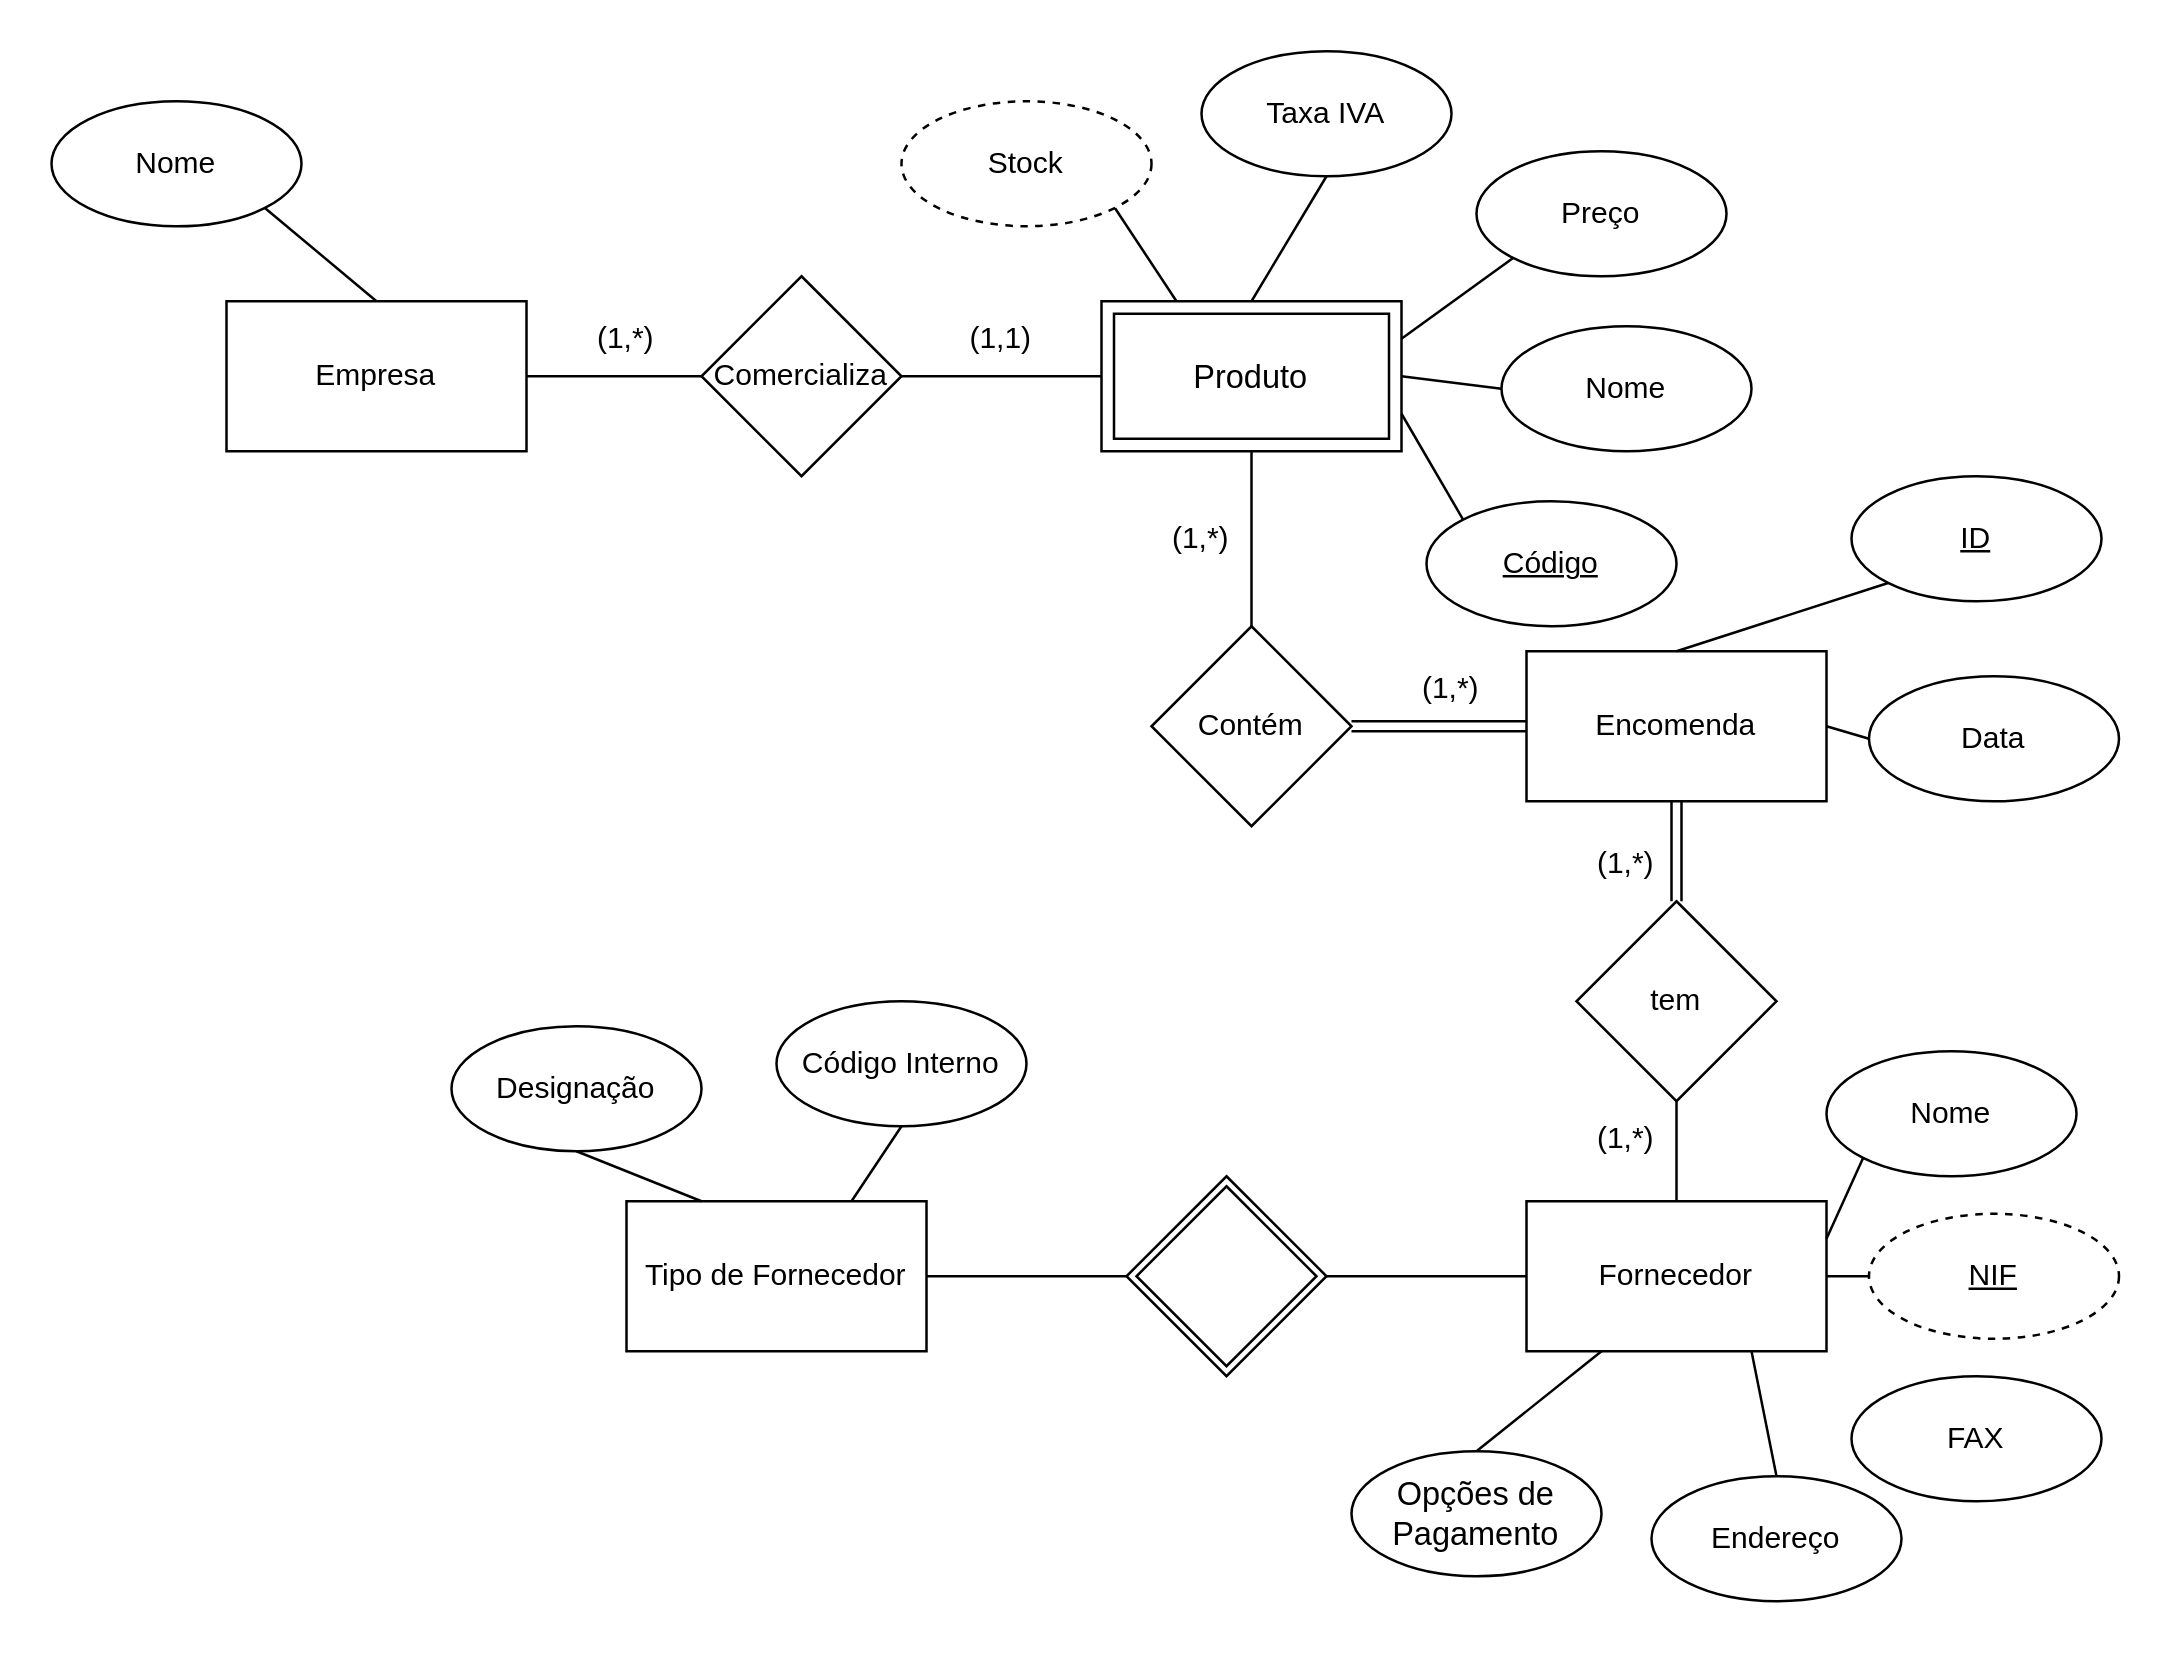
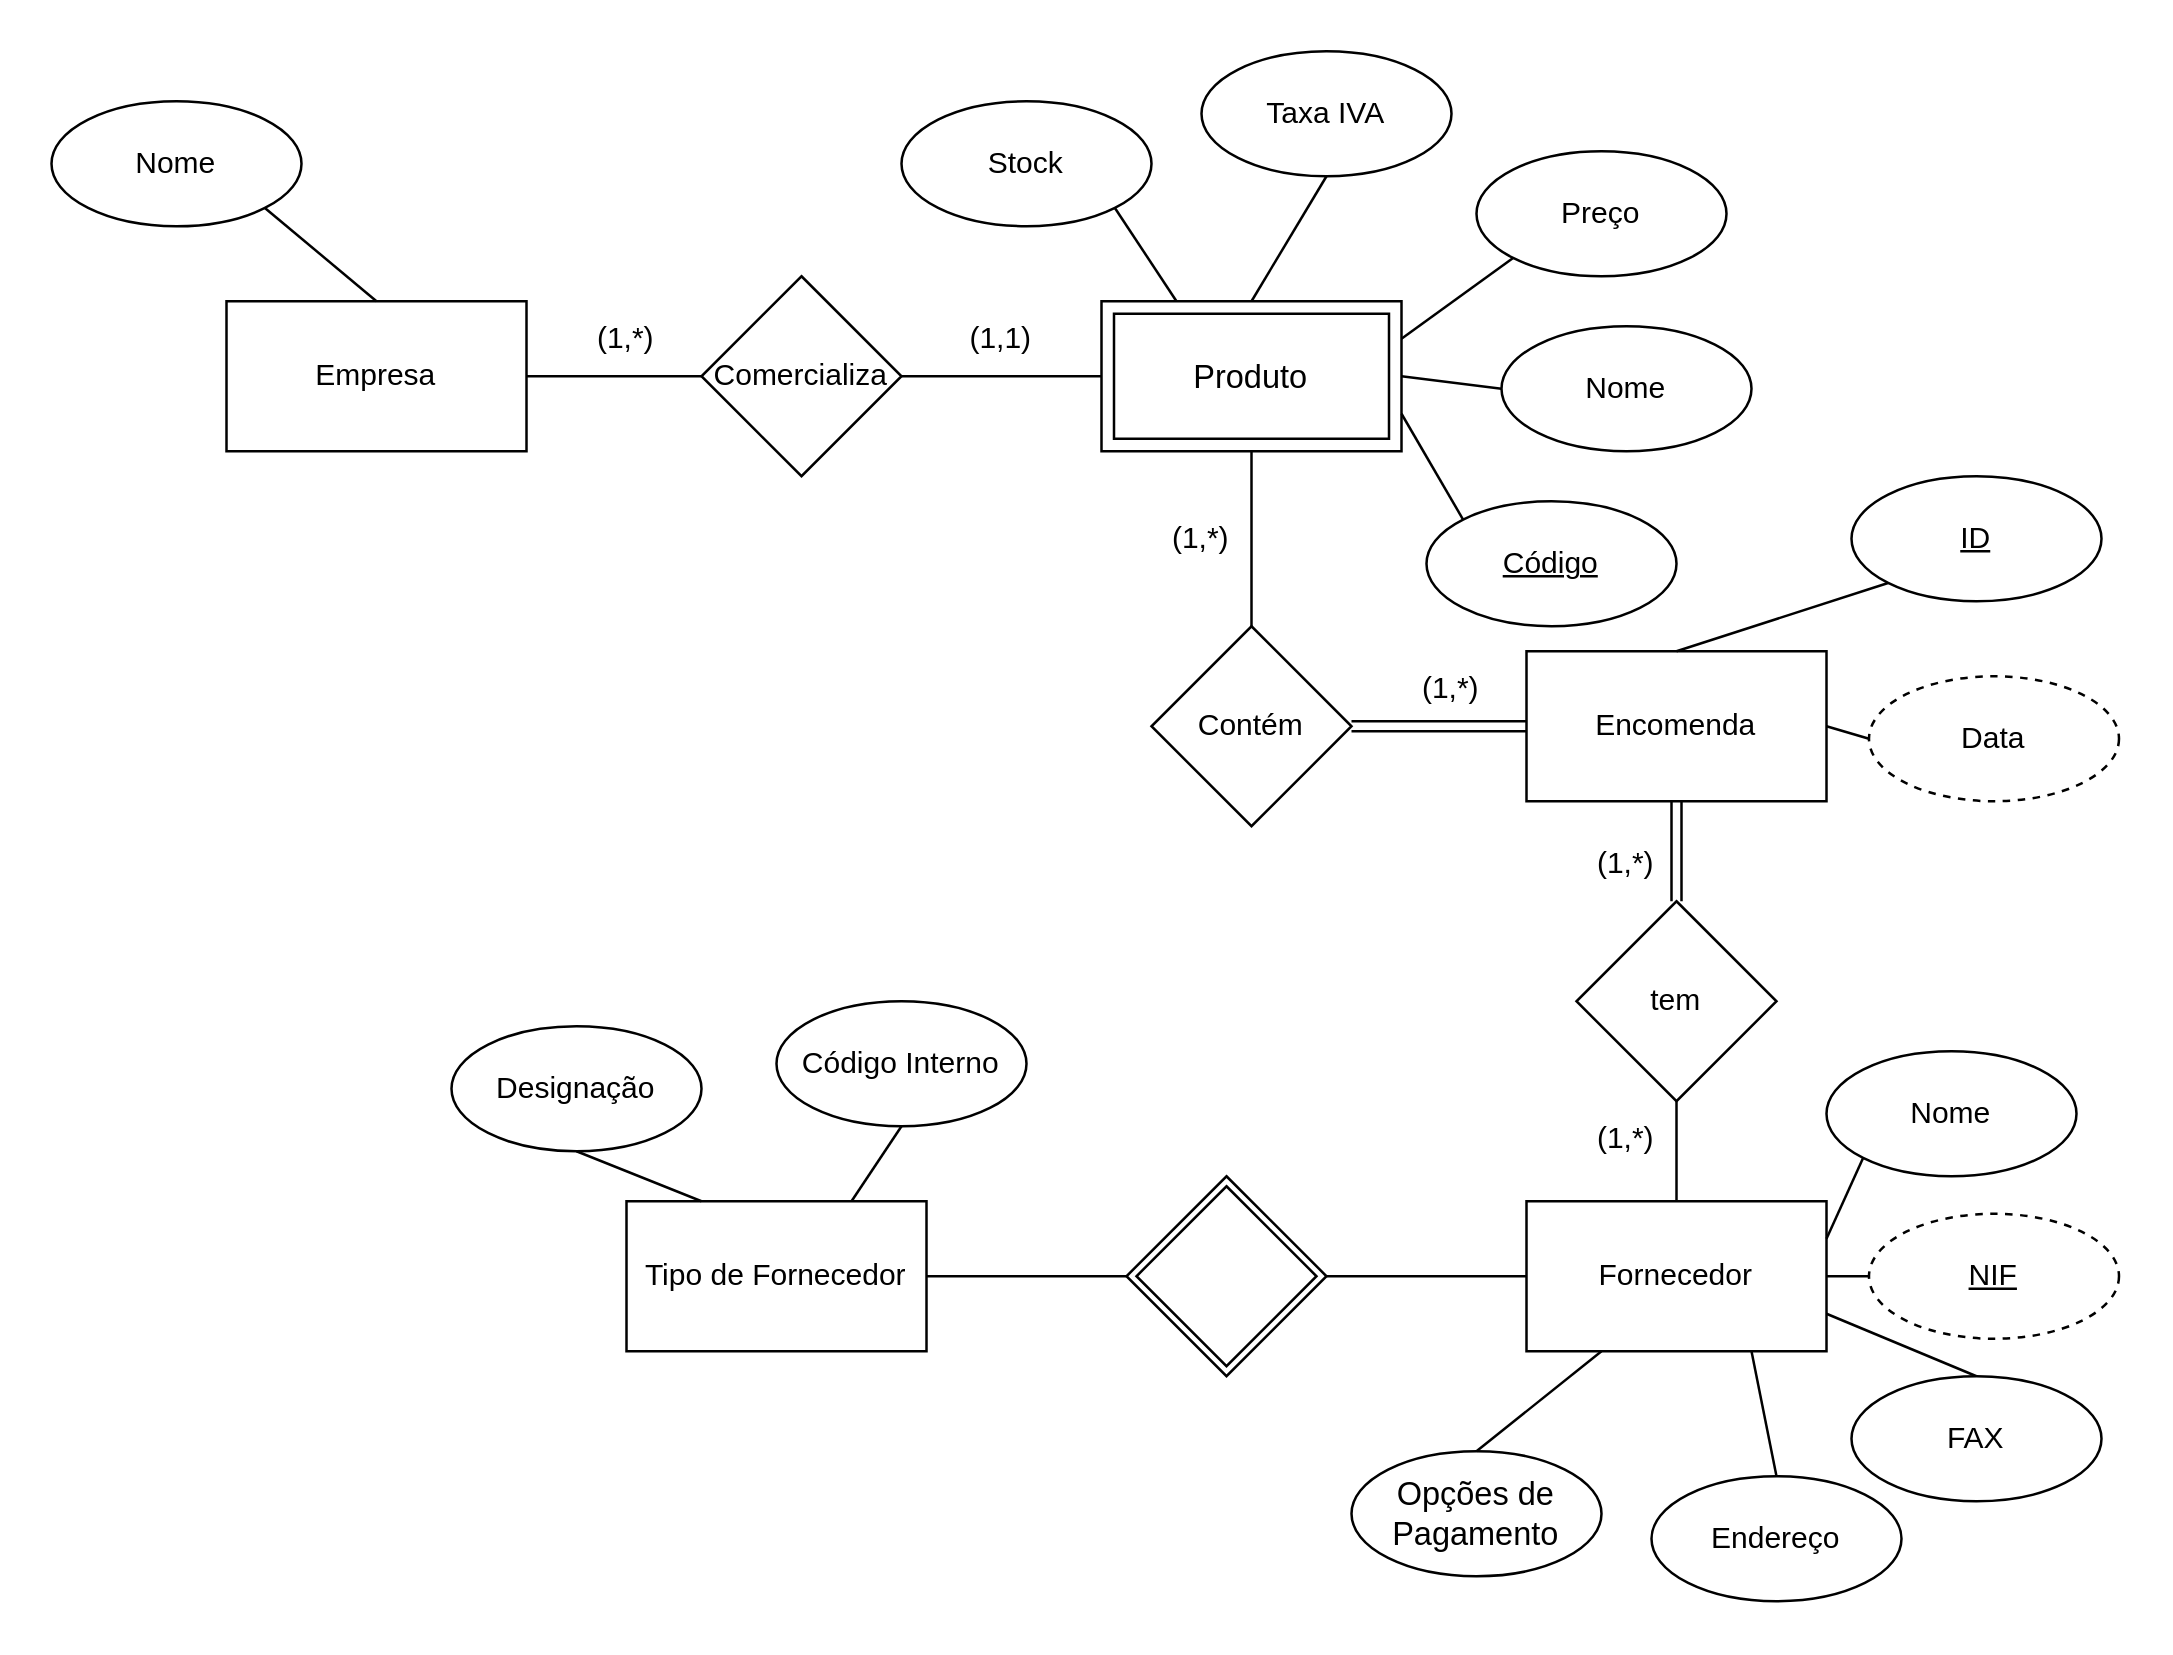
(1026, 164) -> (1026, 164)
(1994, 739) -> (1994, 739)
none -> (1901, 1345)
